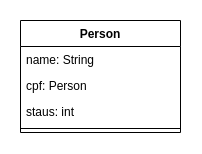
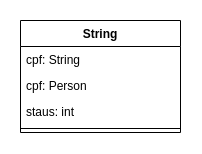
(100, 34) -> (100, 34)
(62, 60) -> (58, 60)
